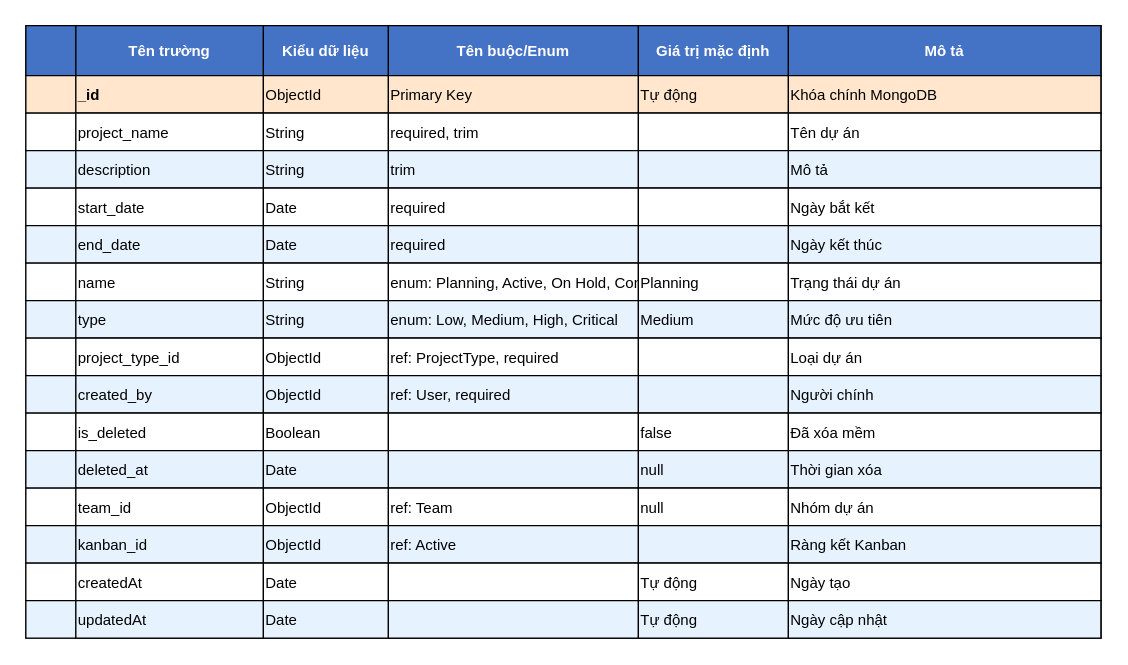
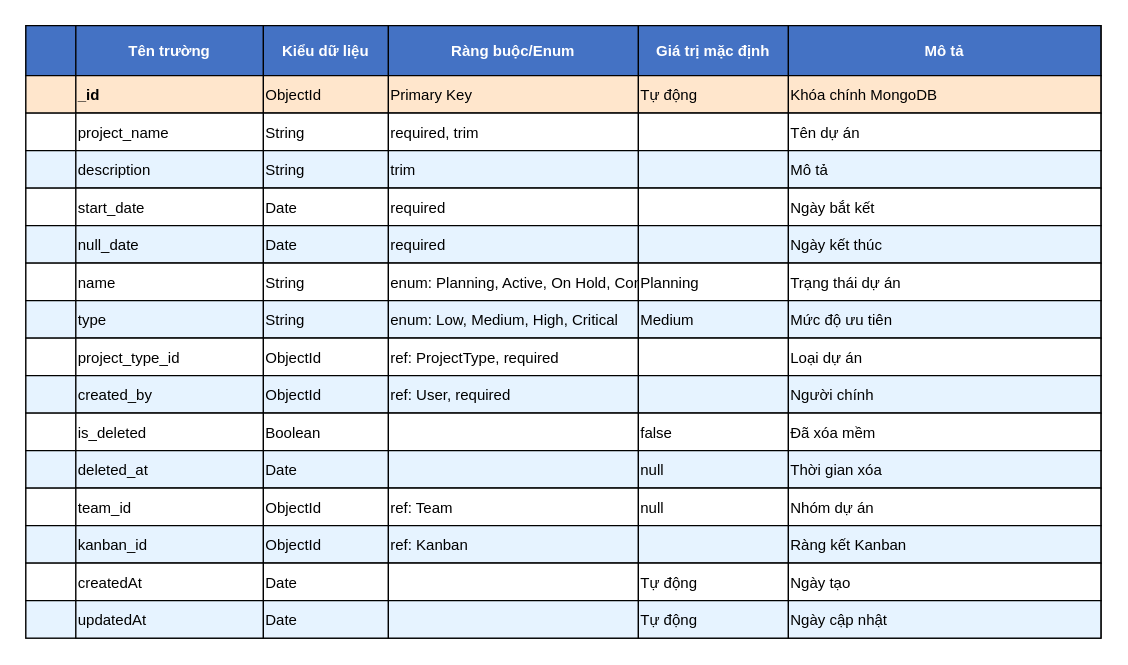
(513, 51) -> (513, 51)
(111, 245) -> (111, 245)
(430, 545) -> (432, 545)
